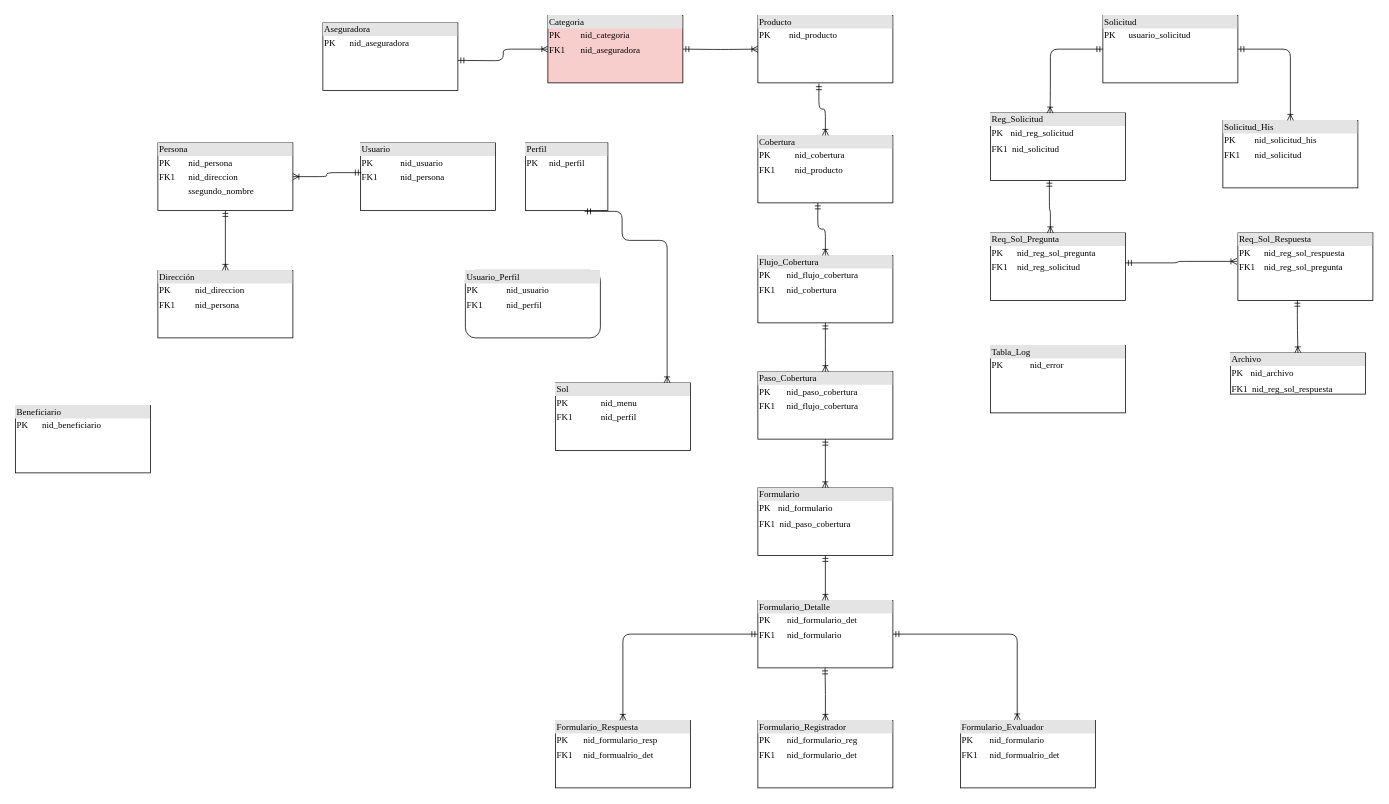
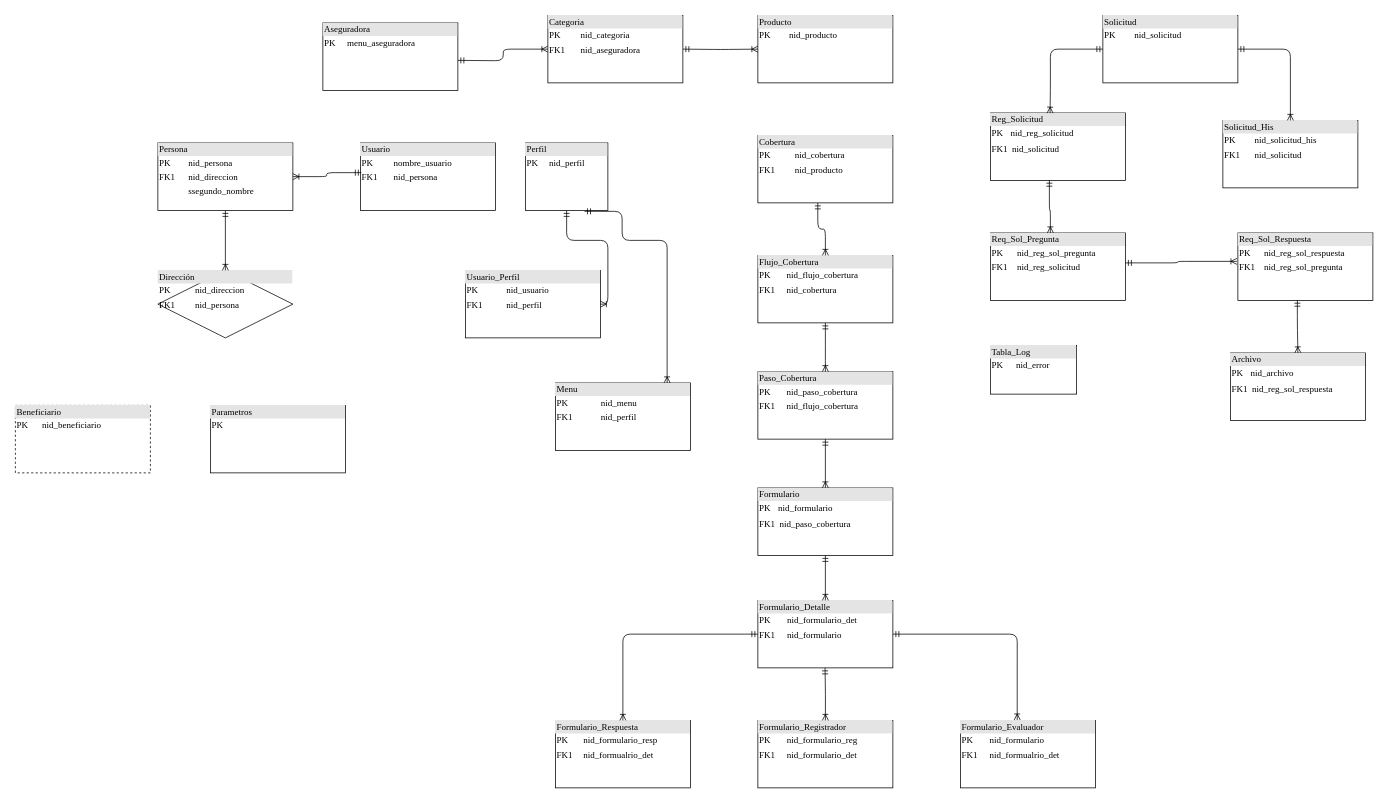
(1146, 26) -> (1136, 26)
(365, 34) -> (368, 34)
(615, 49) -> (615, 49)
(825, 115) -> none
(394, 159) -> (400, 159)
none -> (607, 243)
(225, 304) -> (225, 304)
(533, 304) -> (533, 304)
(1298, 374) -> (1298, 387)
(1058, 379) -> (1034, 370)
(585, 399) -> (585, 399)
(83, 439) -> (83, 439)
none -> (278, 439)
